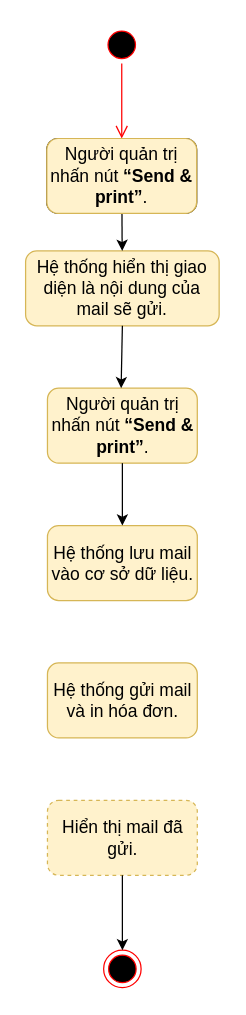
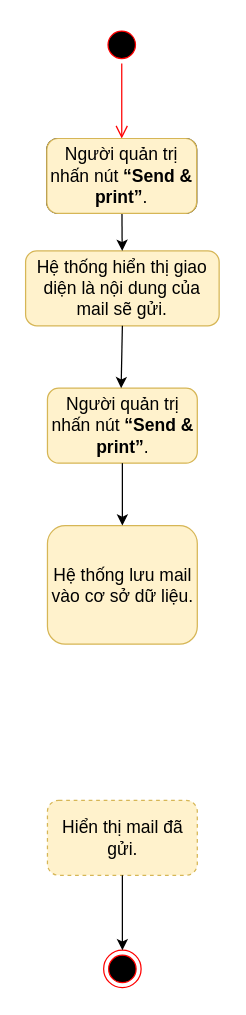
(123, 563) -> (123, 585)
(123, 701) -> none
